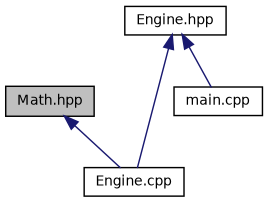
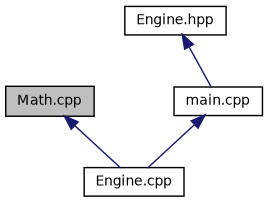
(50, 101) -> (50, 101)
(153, 108) -> (171, 146)
